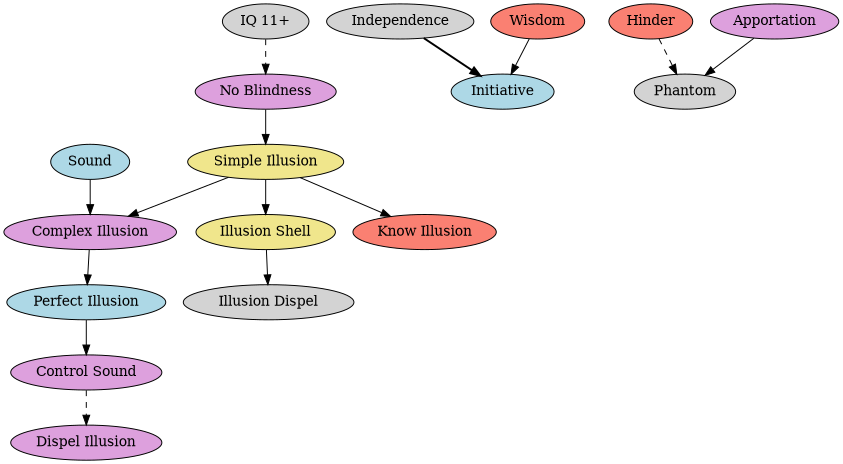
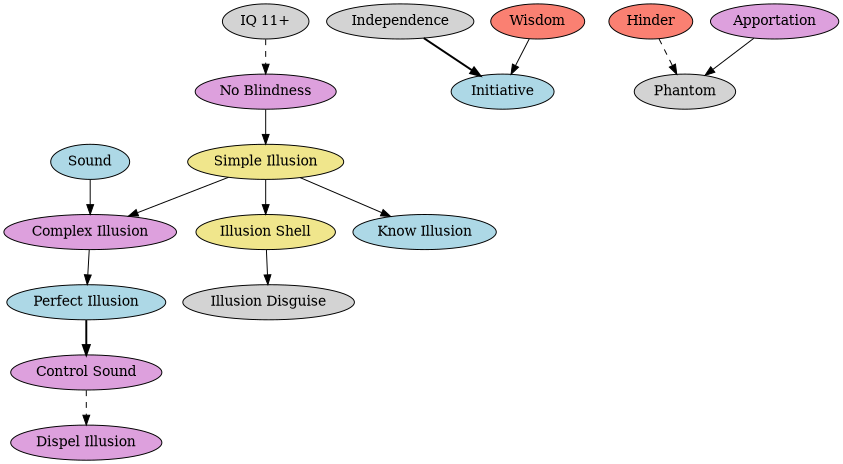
(425, 232) -> (425, 232)
(269, 302) -> (269, 302)
(86, 333) -> (86, 333)
